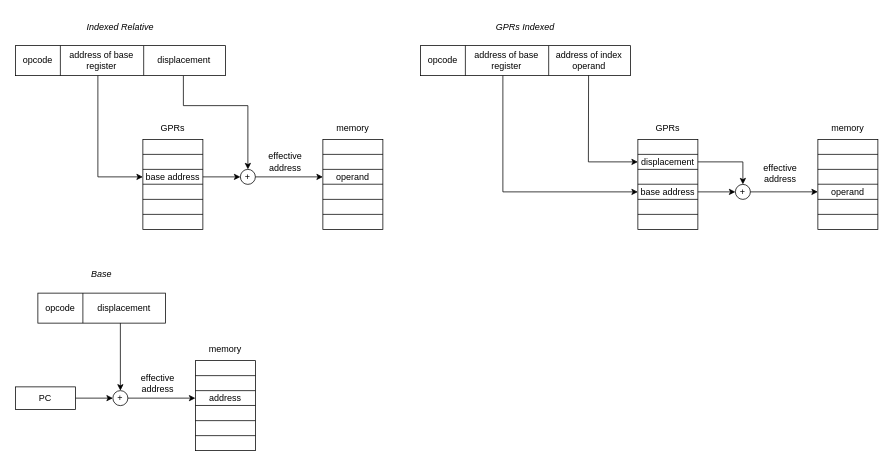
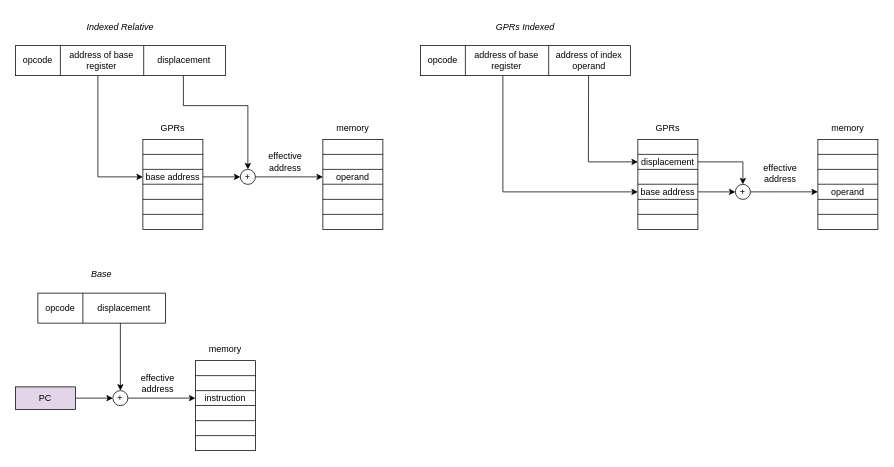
(45, 398) -> (45, 398)
(225, 398) -> (225, 398)
